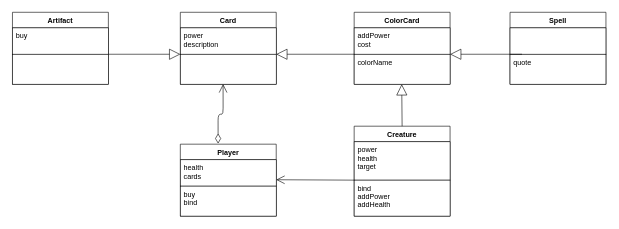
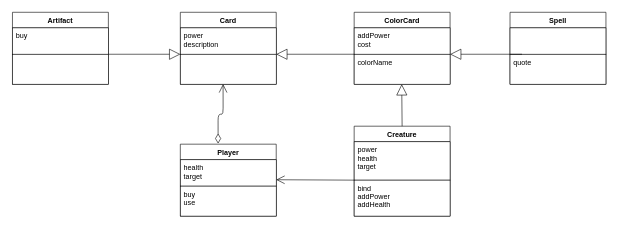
(195, 168) -> (195, 168)
(190, 194) -> (190, 194)
